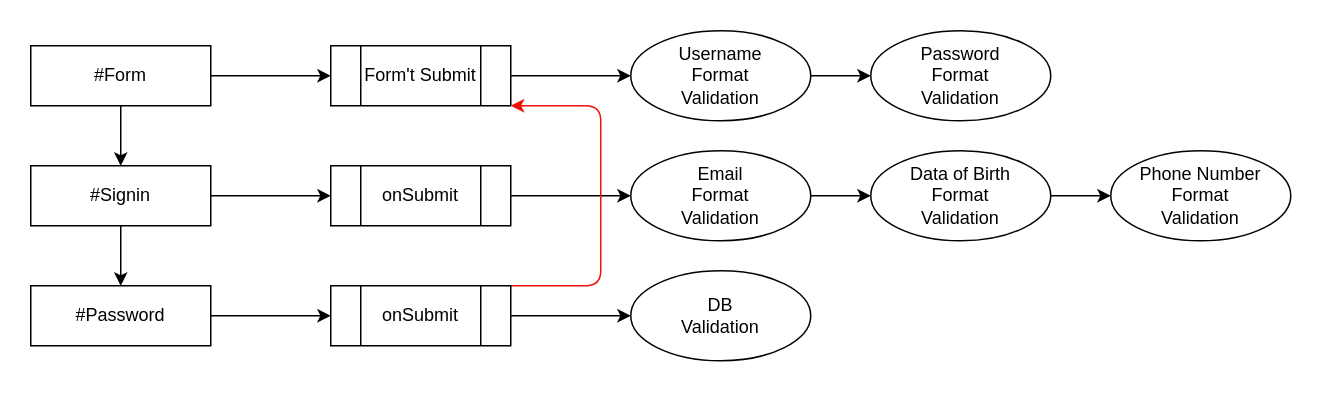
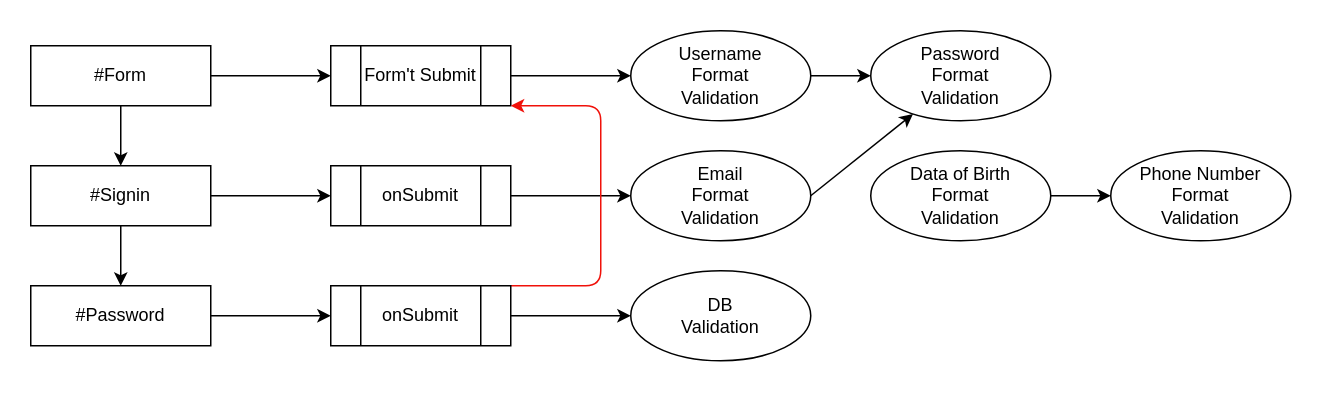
(836, 196) -> (858, 158)
